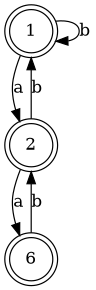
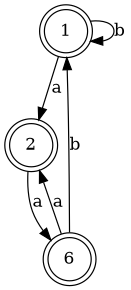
(31, 94) -> (69, 151)
(37, 202) -> (58, 202)
